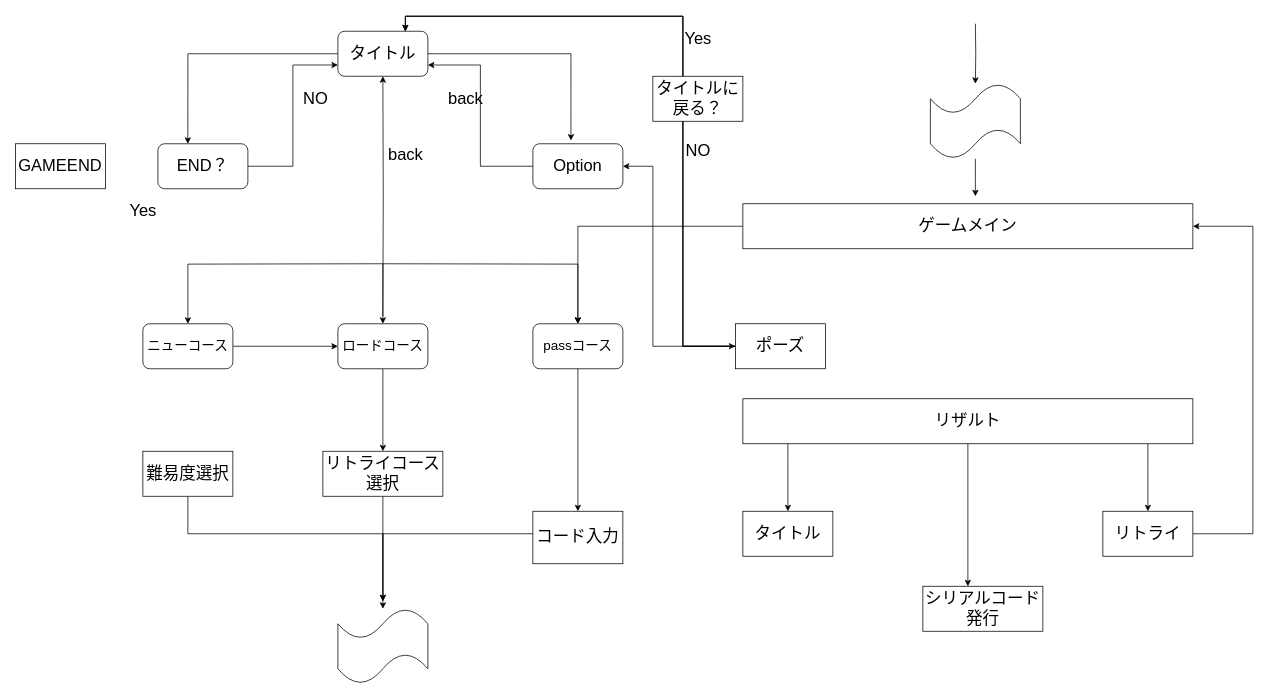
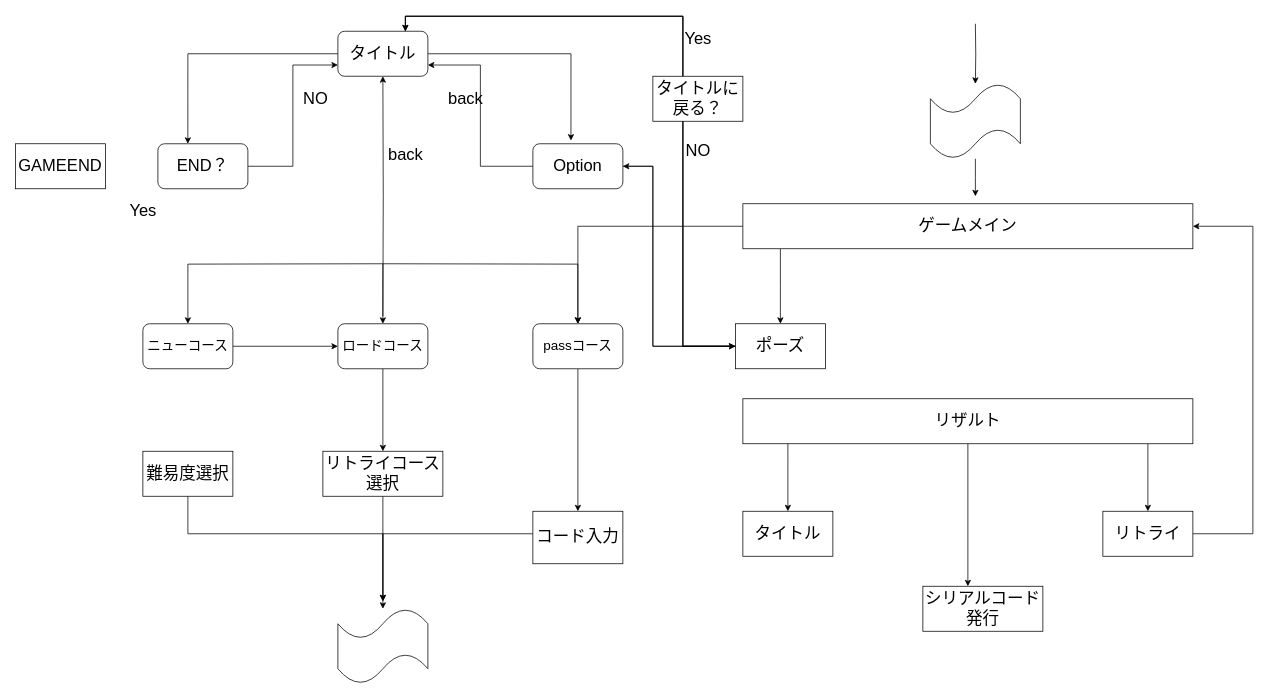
none -> (624, 166)
none -> (780, 283)
